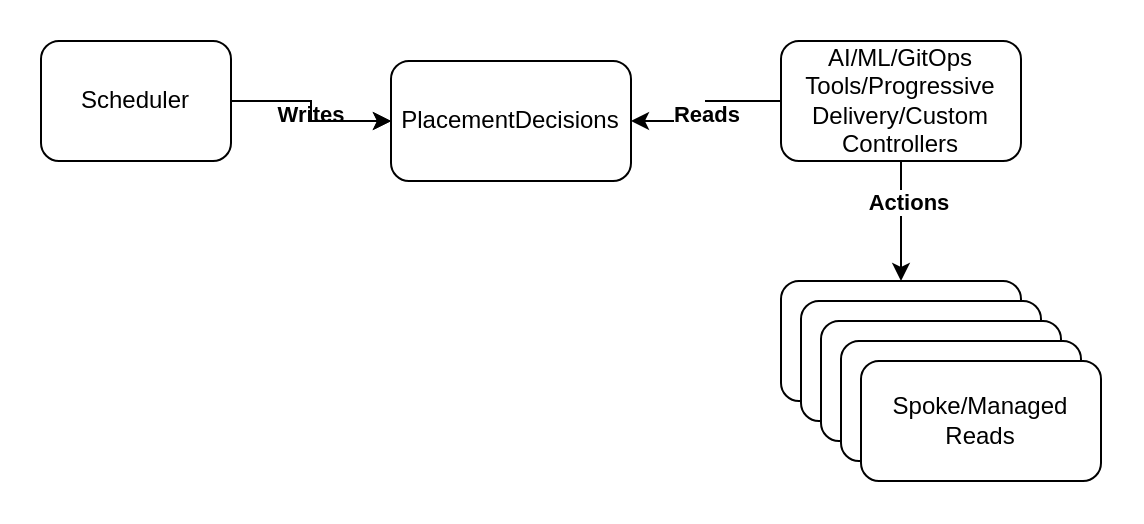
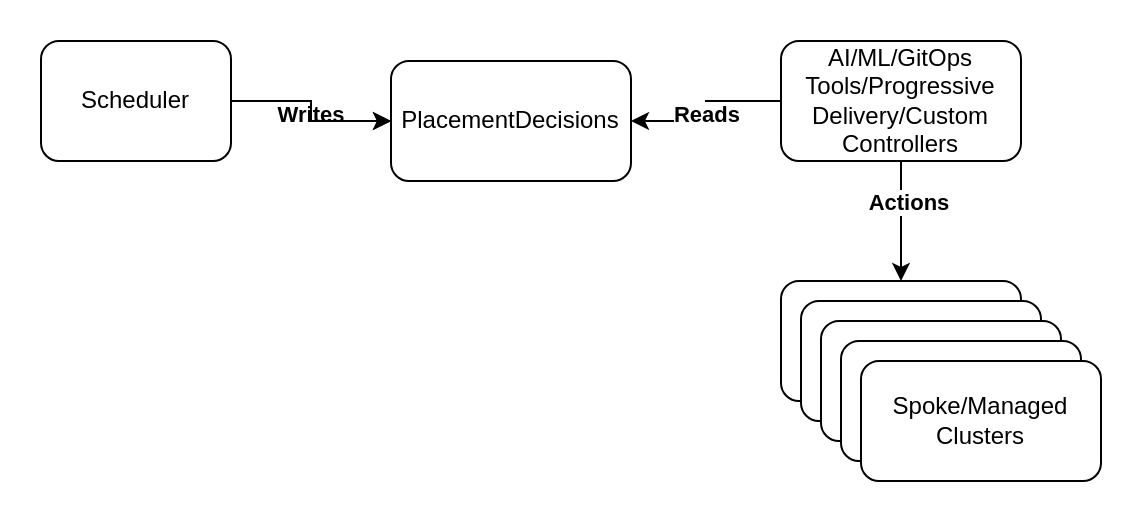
(981, 421) -> (981, 421)
